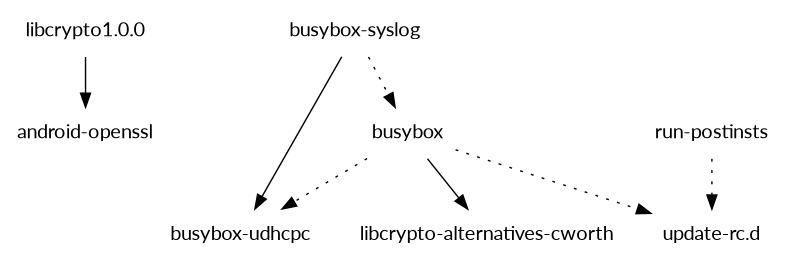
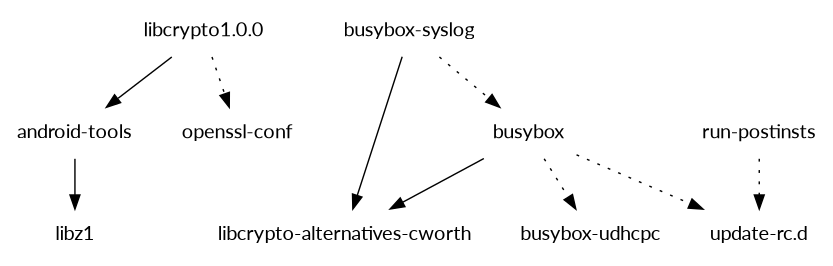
(302, 127) -> (380, 126)
(86, 133) -> (75, 133)
none -> (238, 133)
none -> (75, 235)
